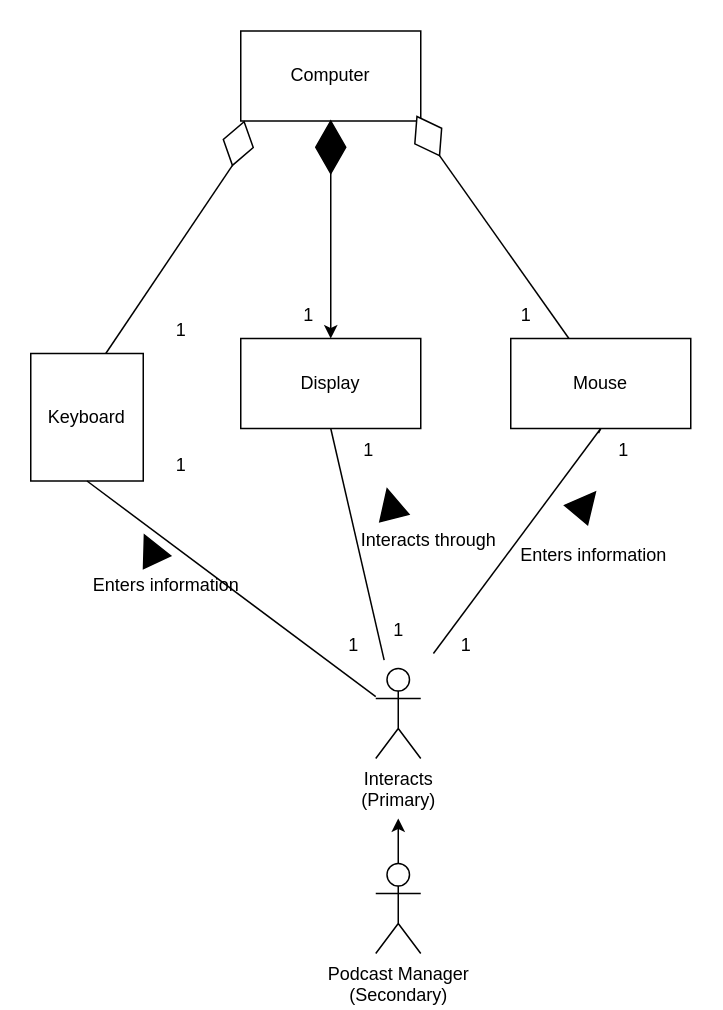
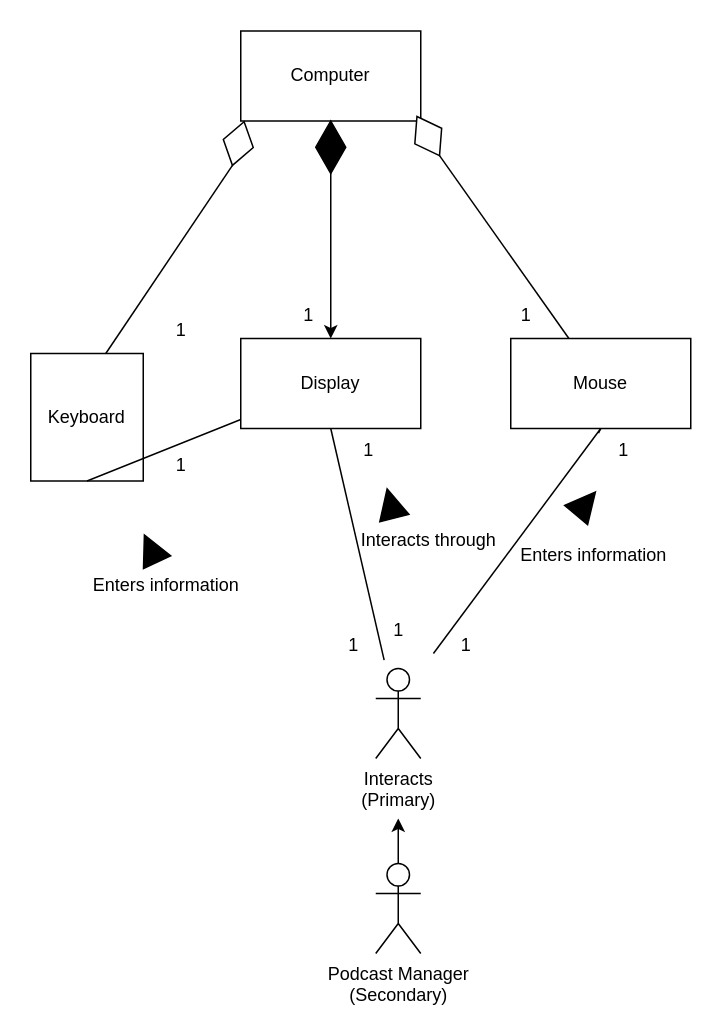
(231, 588) -> (163, 450)
